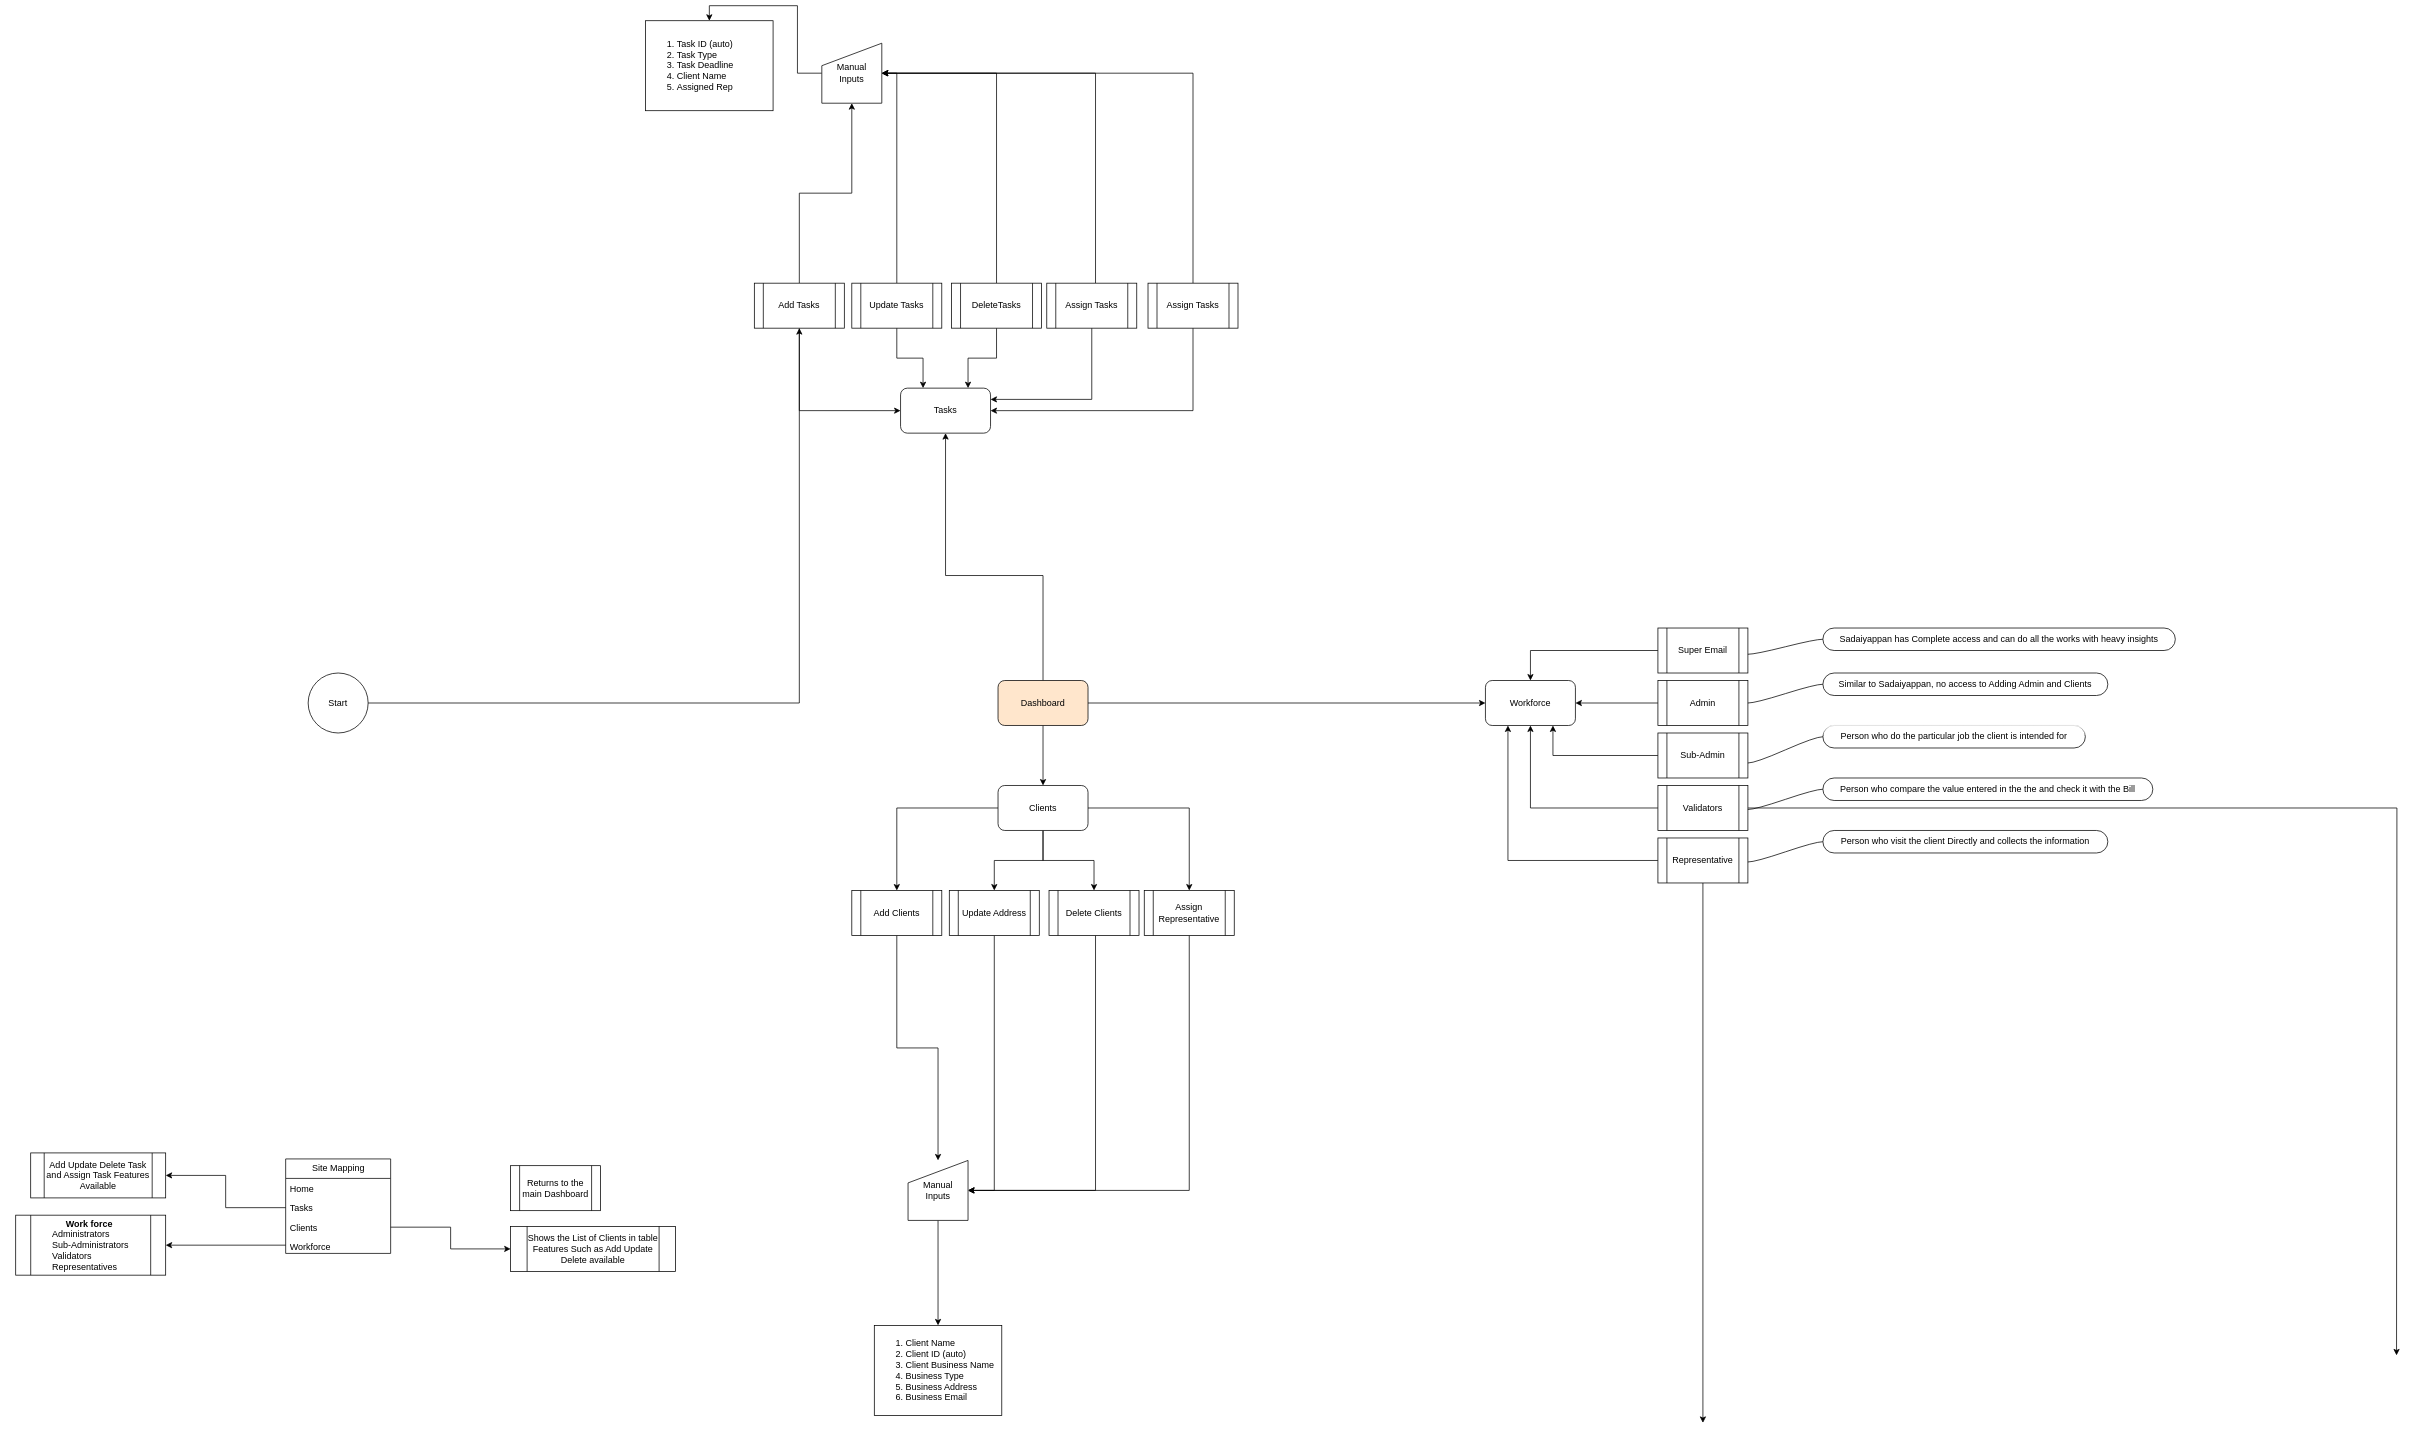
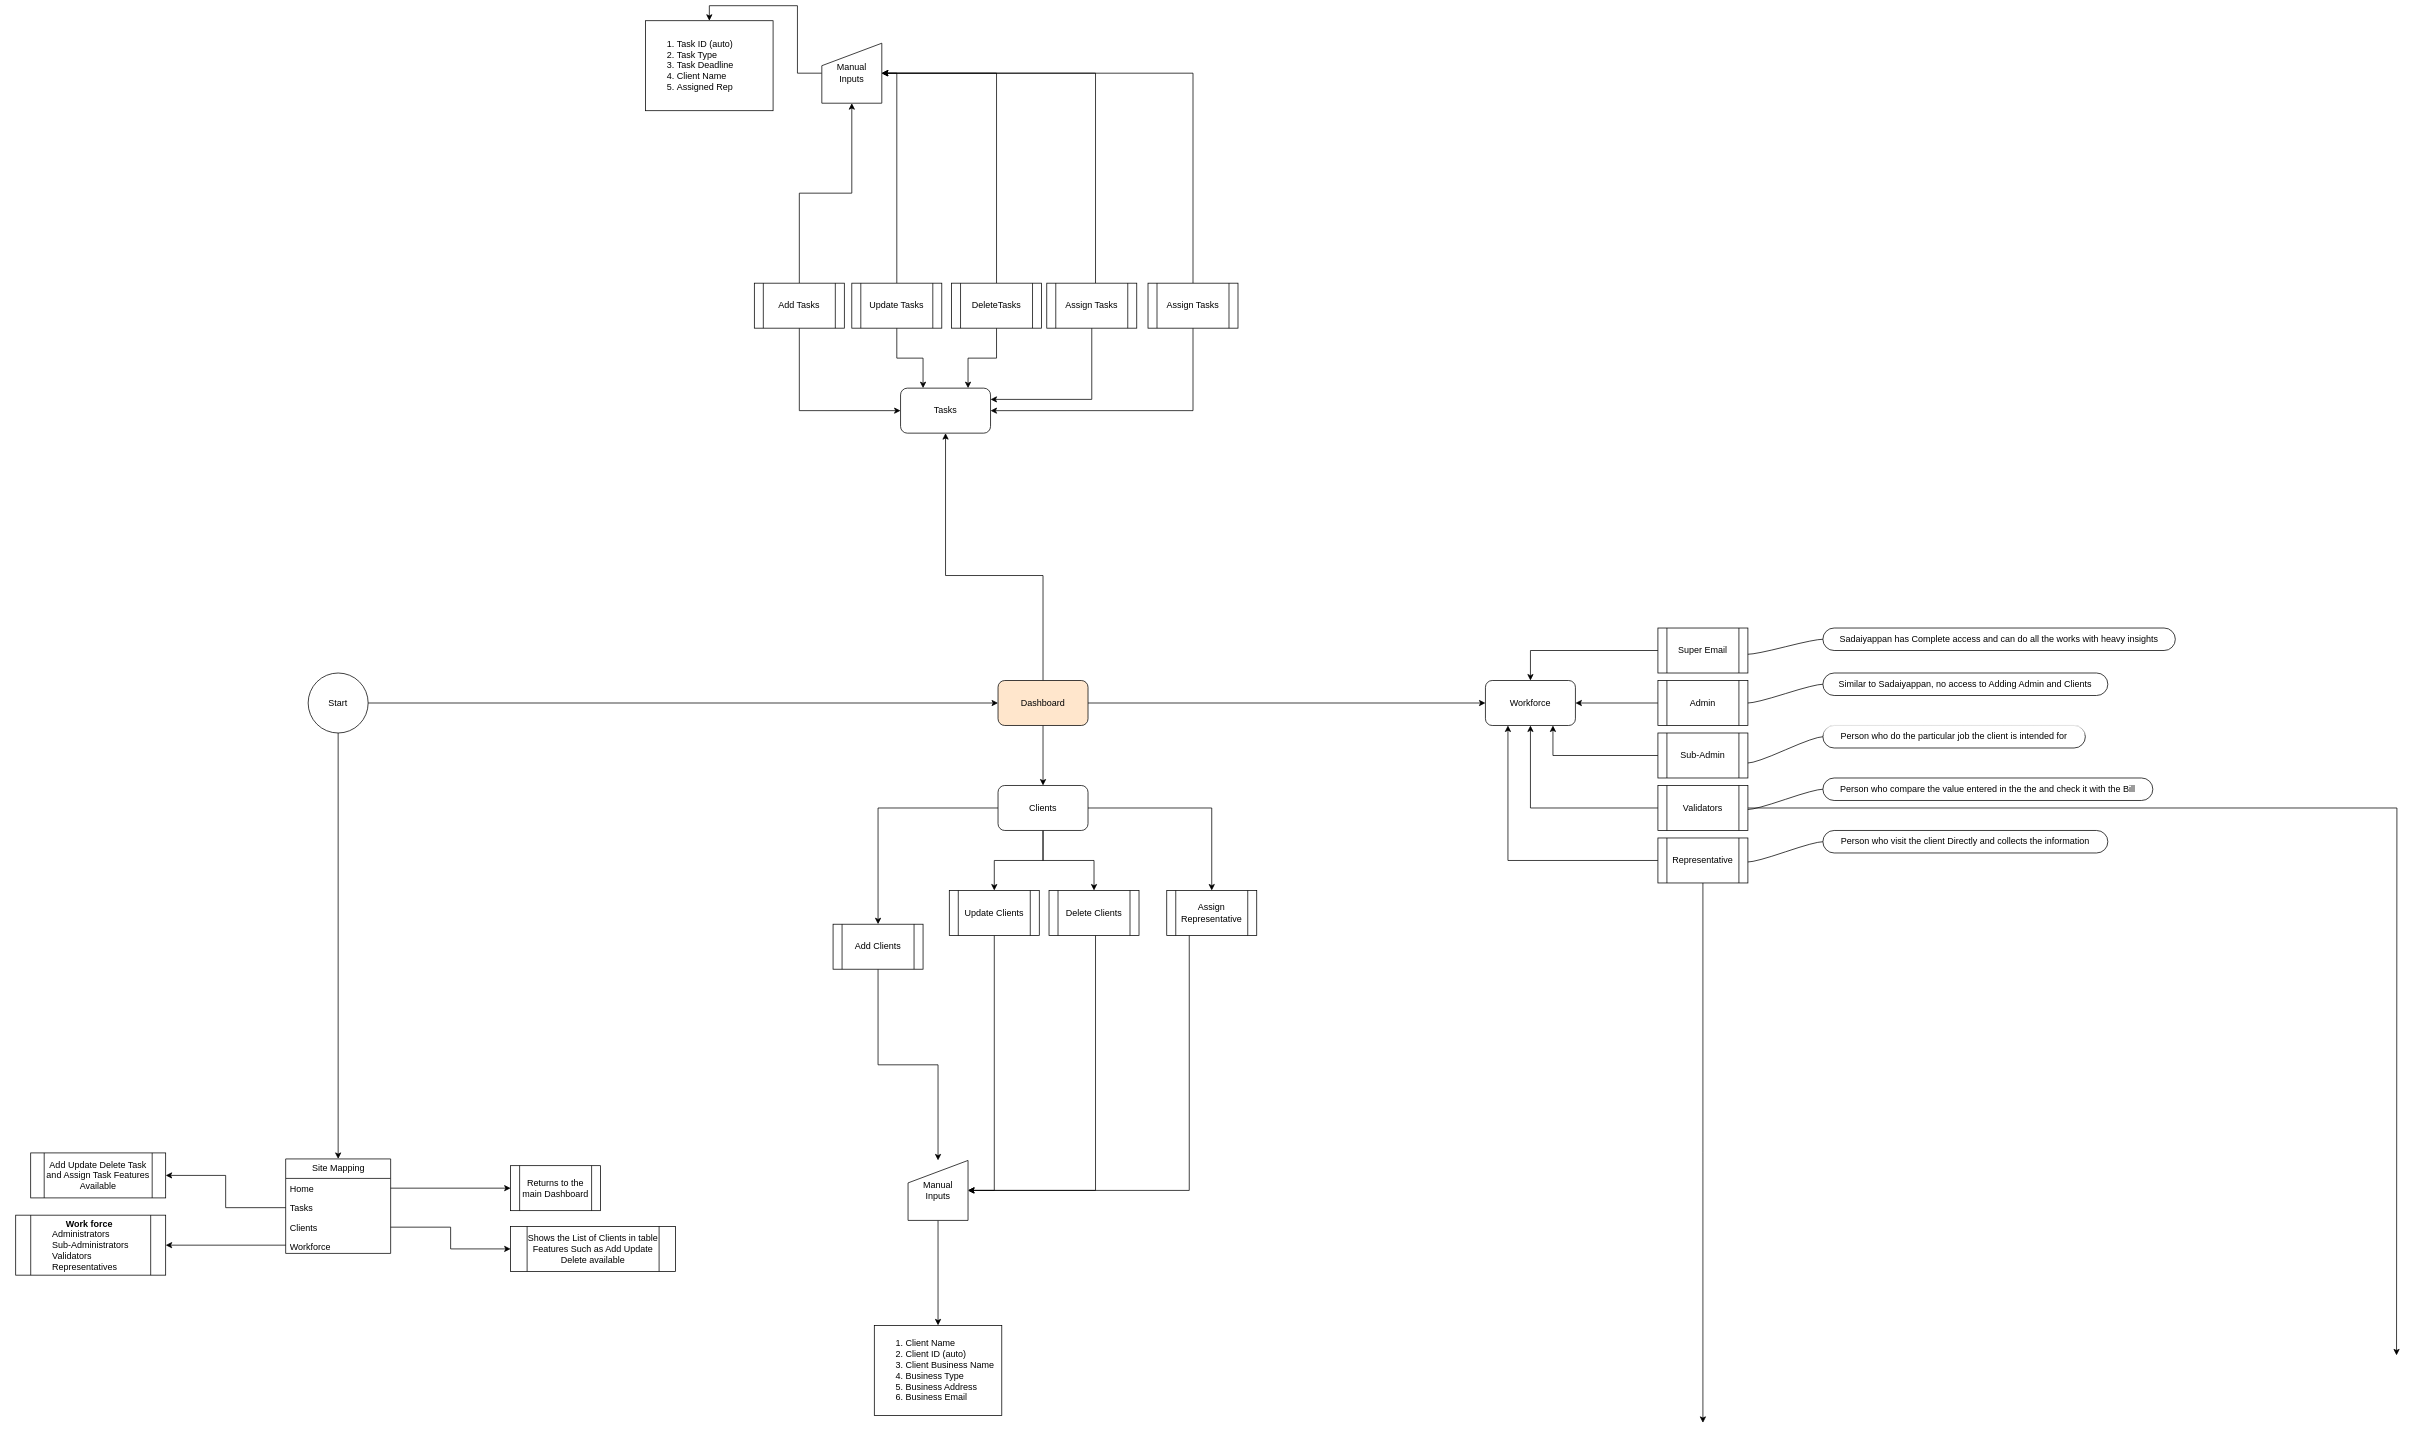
(799, 557) -> (338, 1152)
none -> (991, 703)
(897, 913) -> (878, 947)
(994, 913) -> (994, 913)
(1189, 913) -> (1212, 913)
none -> (504, 1188)
